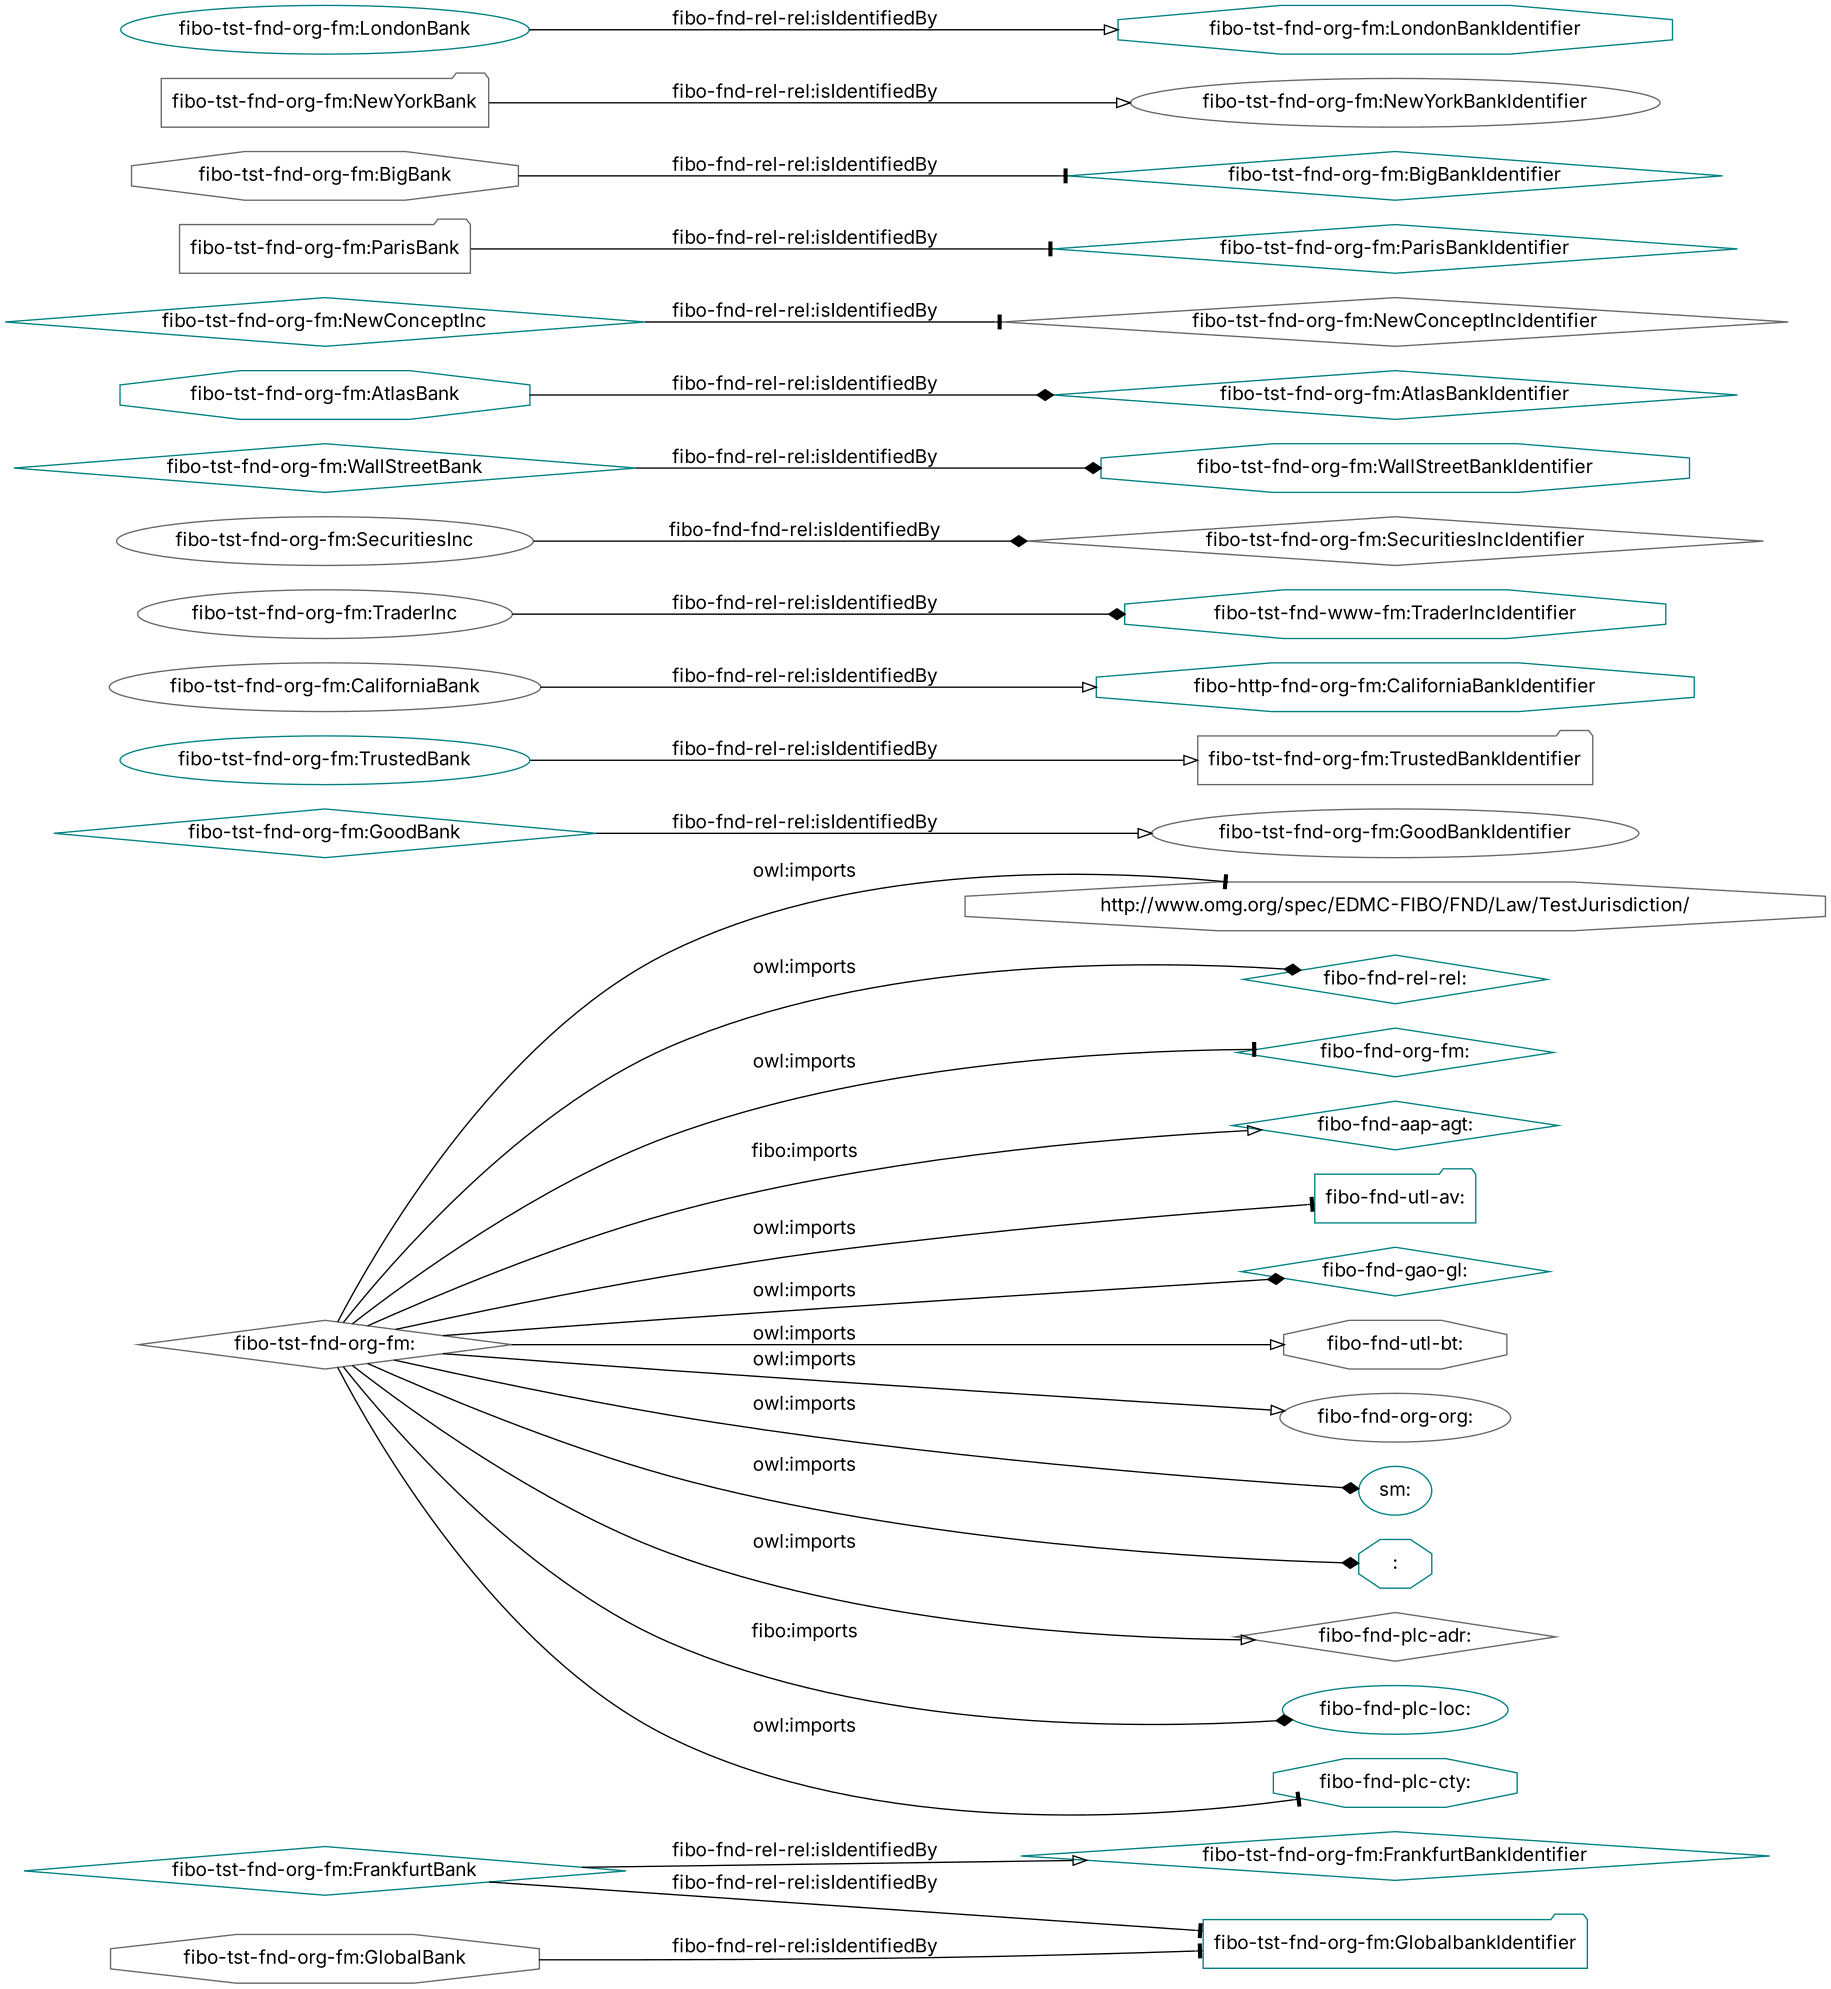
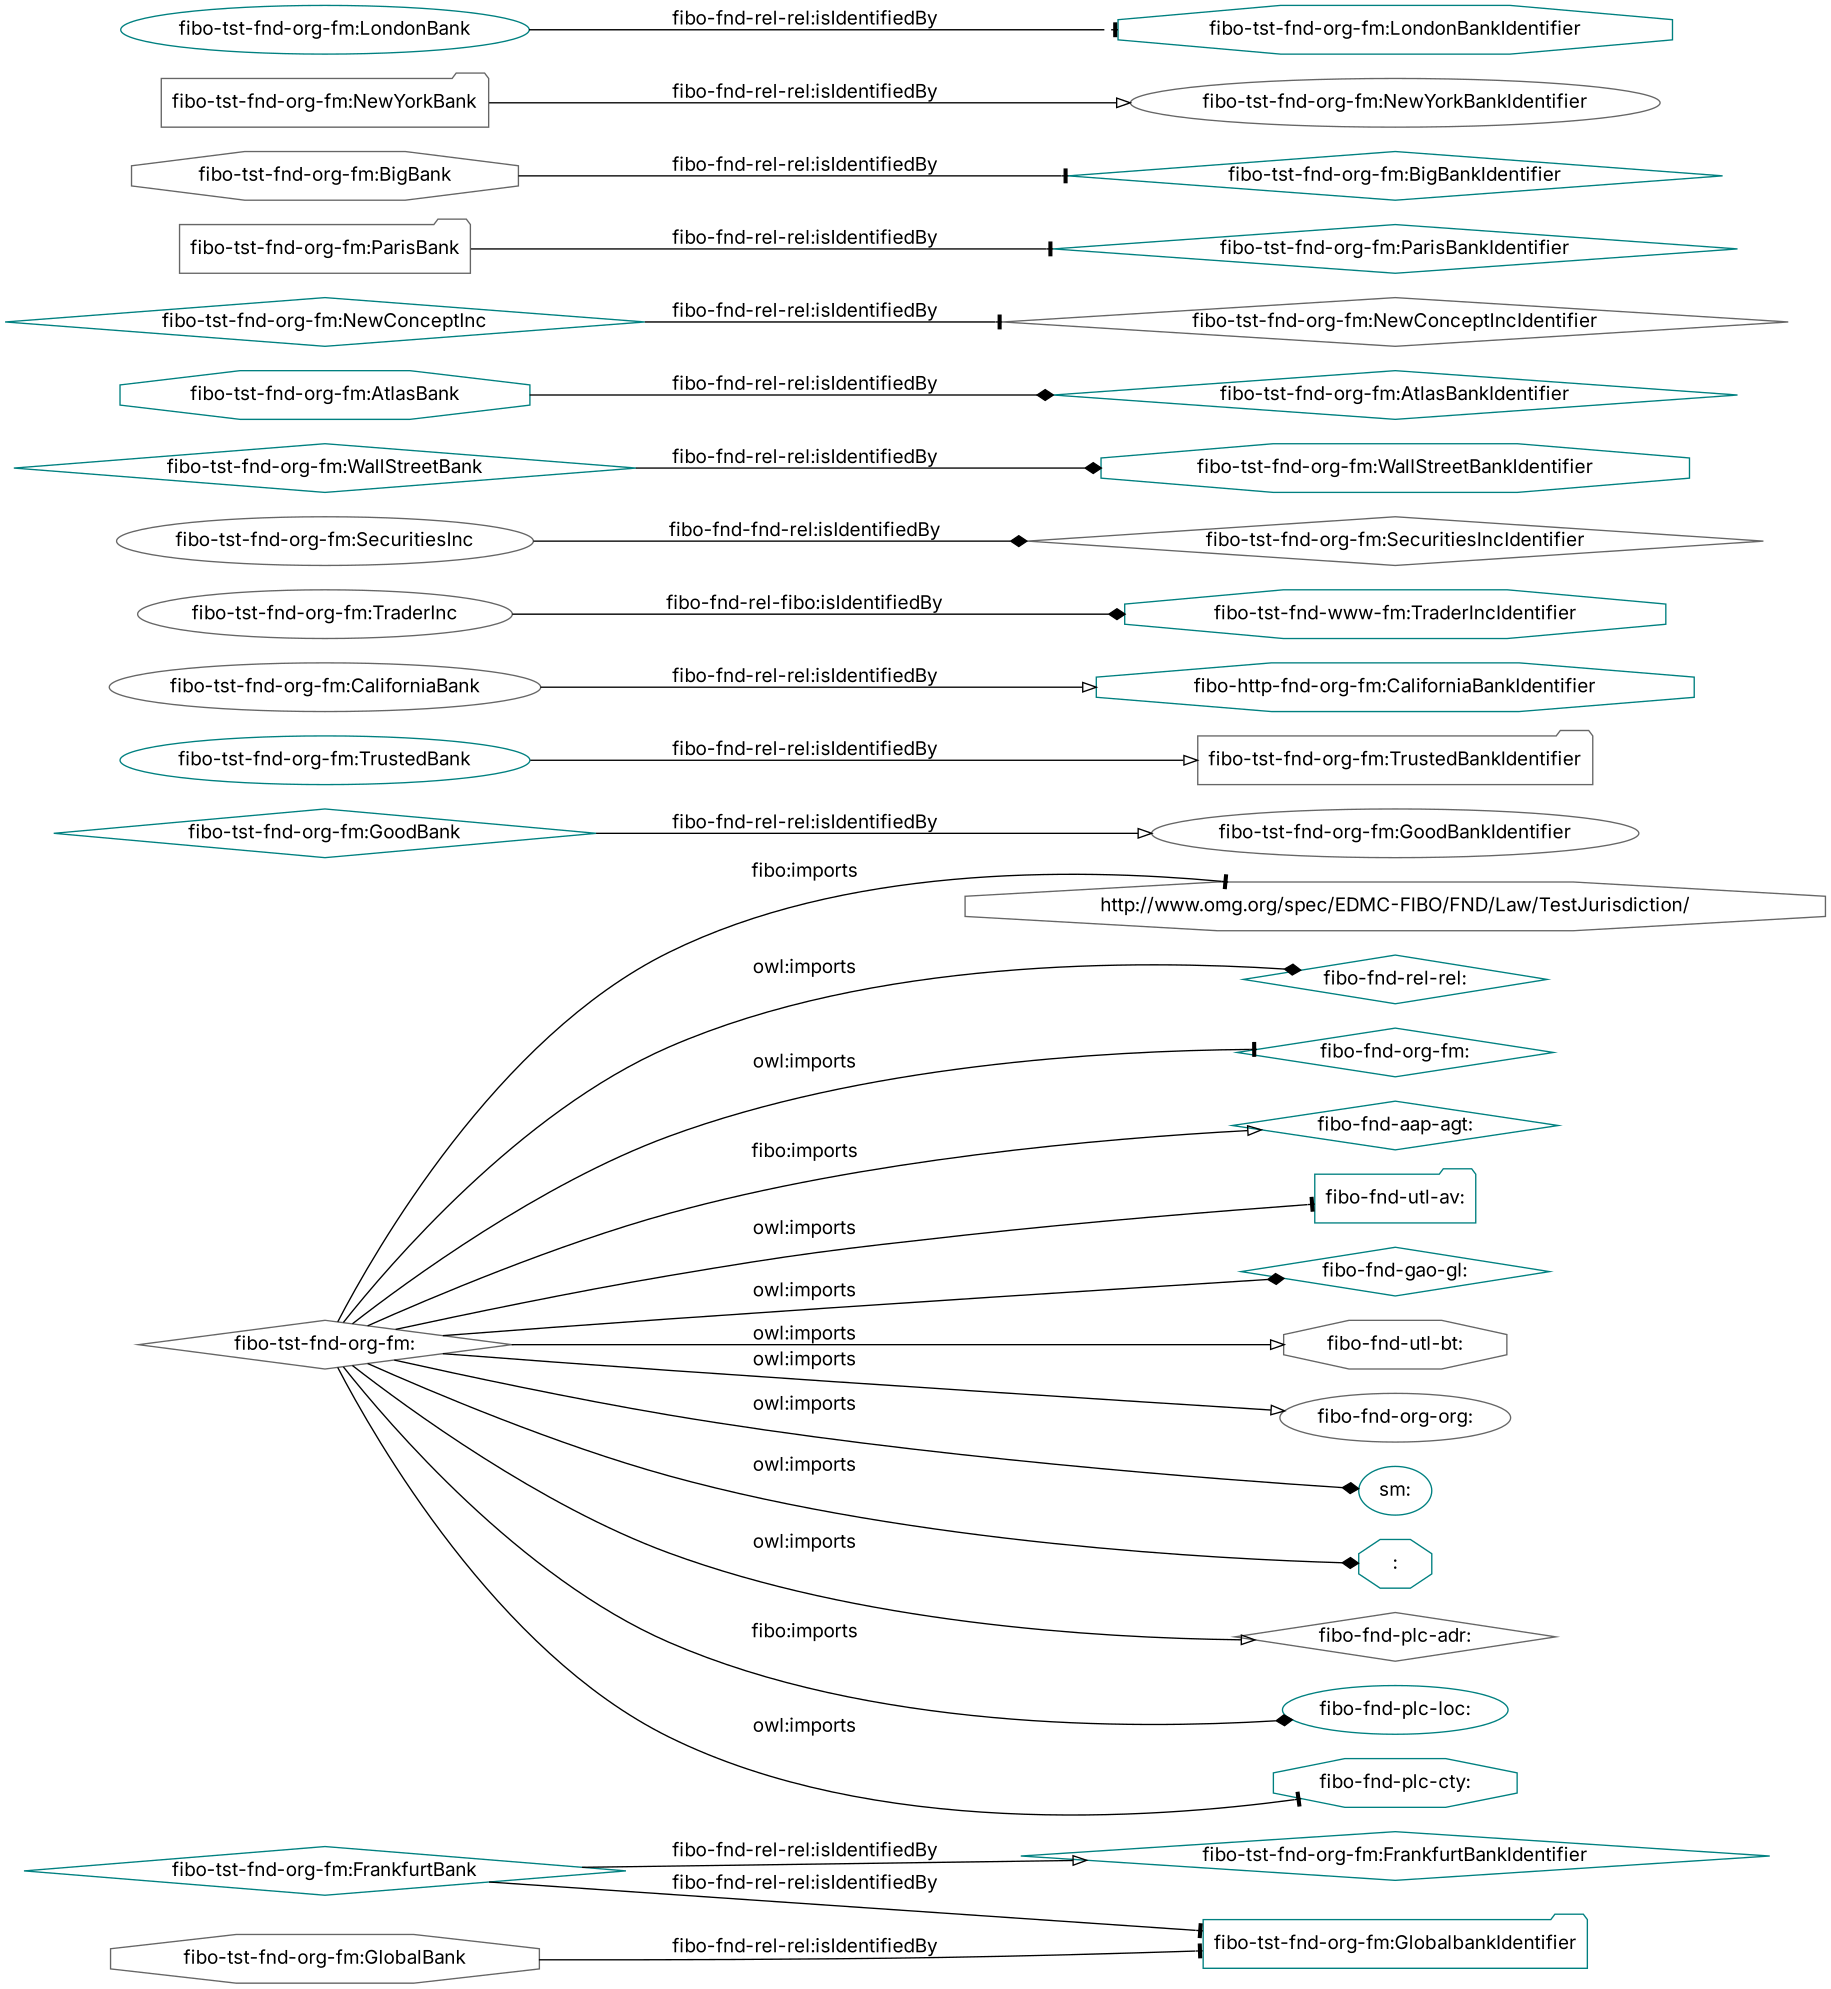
(817, 30) -> (817, 30)
(805, 604) -> (805, 604)
(805, 872) -> (805, 872)
